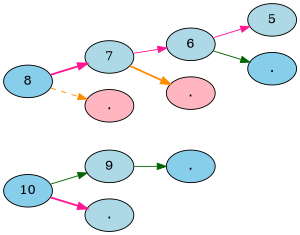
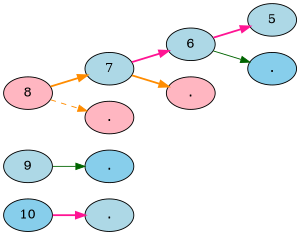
(227, 33) -> (227, 33)
(146, 51) -> (146, 58)
(64, 70) -> (64, 82)
(28, 81) -> (28, 93)
(64, 180) -> none
